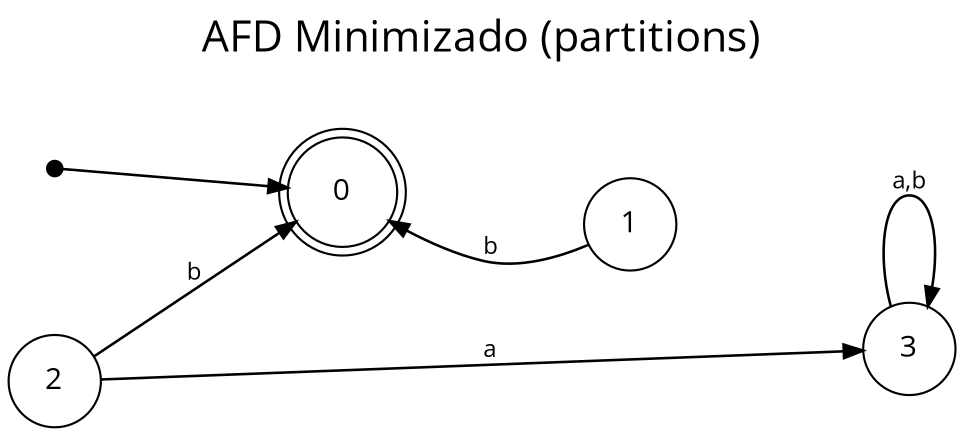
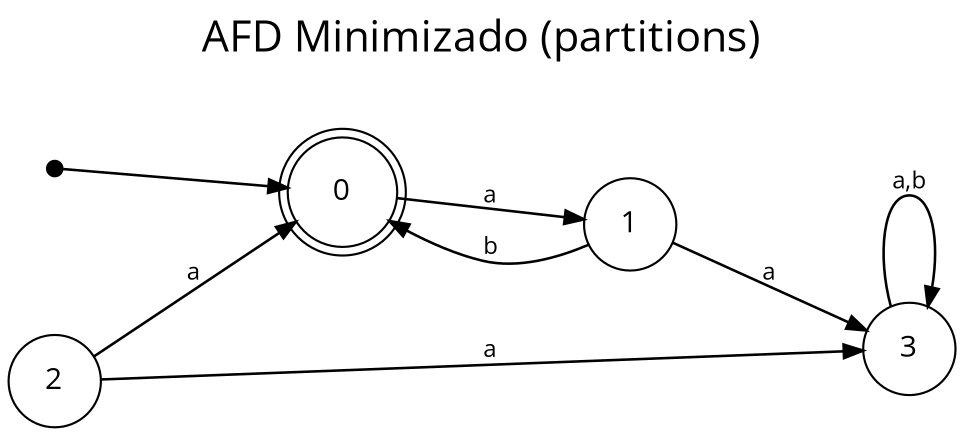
none -> (481, 208)
(194, 274) -> (194, 274)
none -> (761, 283)
